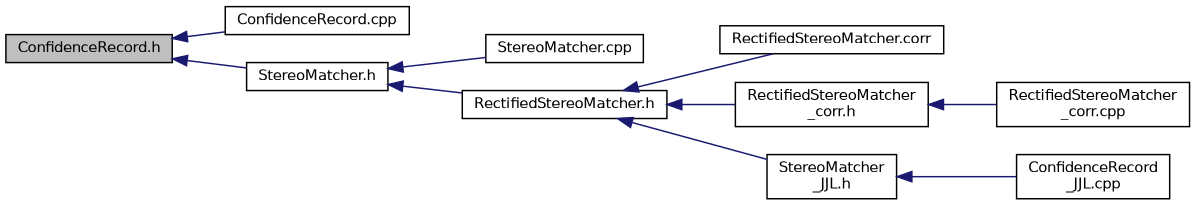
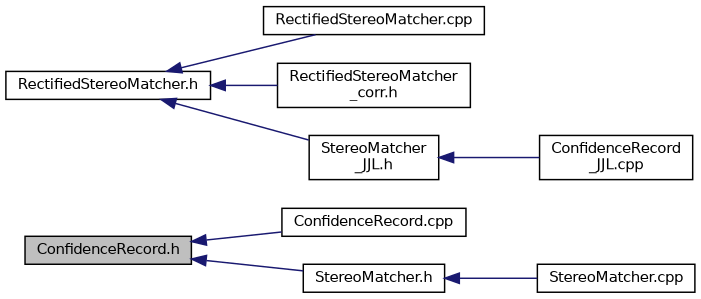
(832, 40) -> (374, 21)
(433, 90) -> none
(1093, 105) -> none
